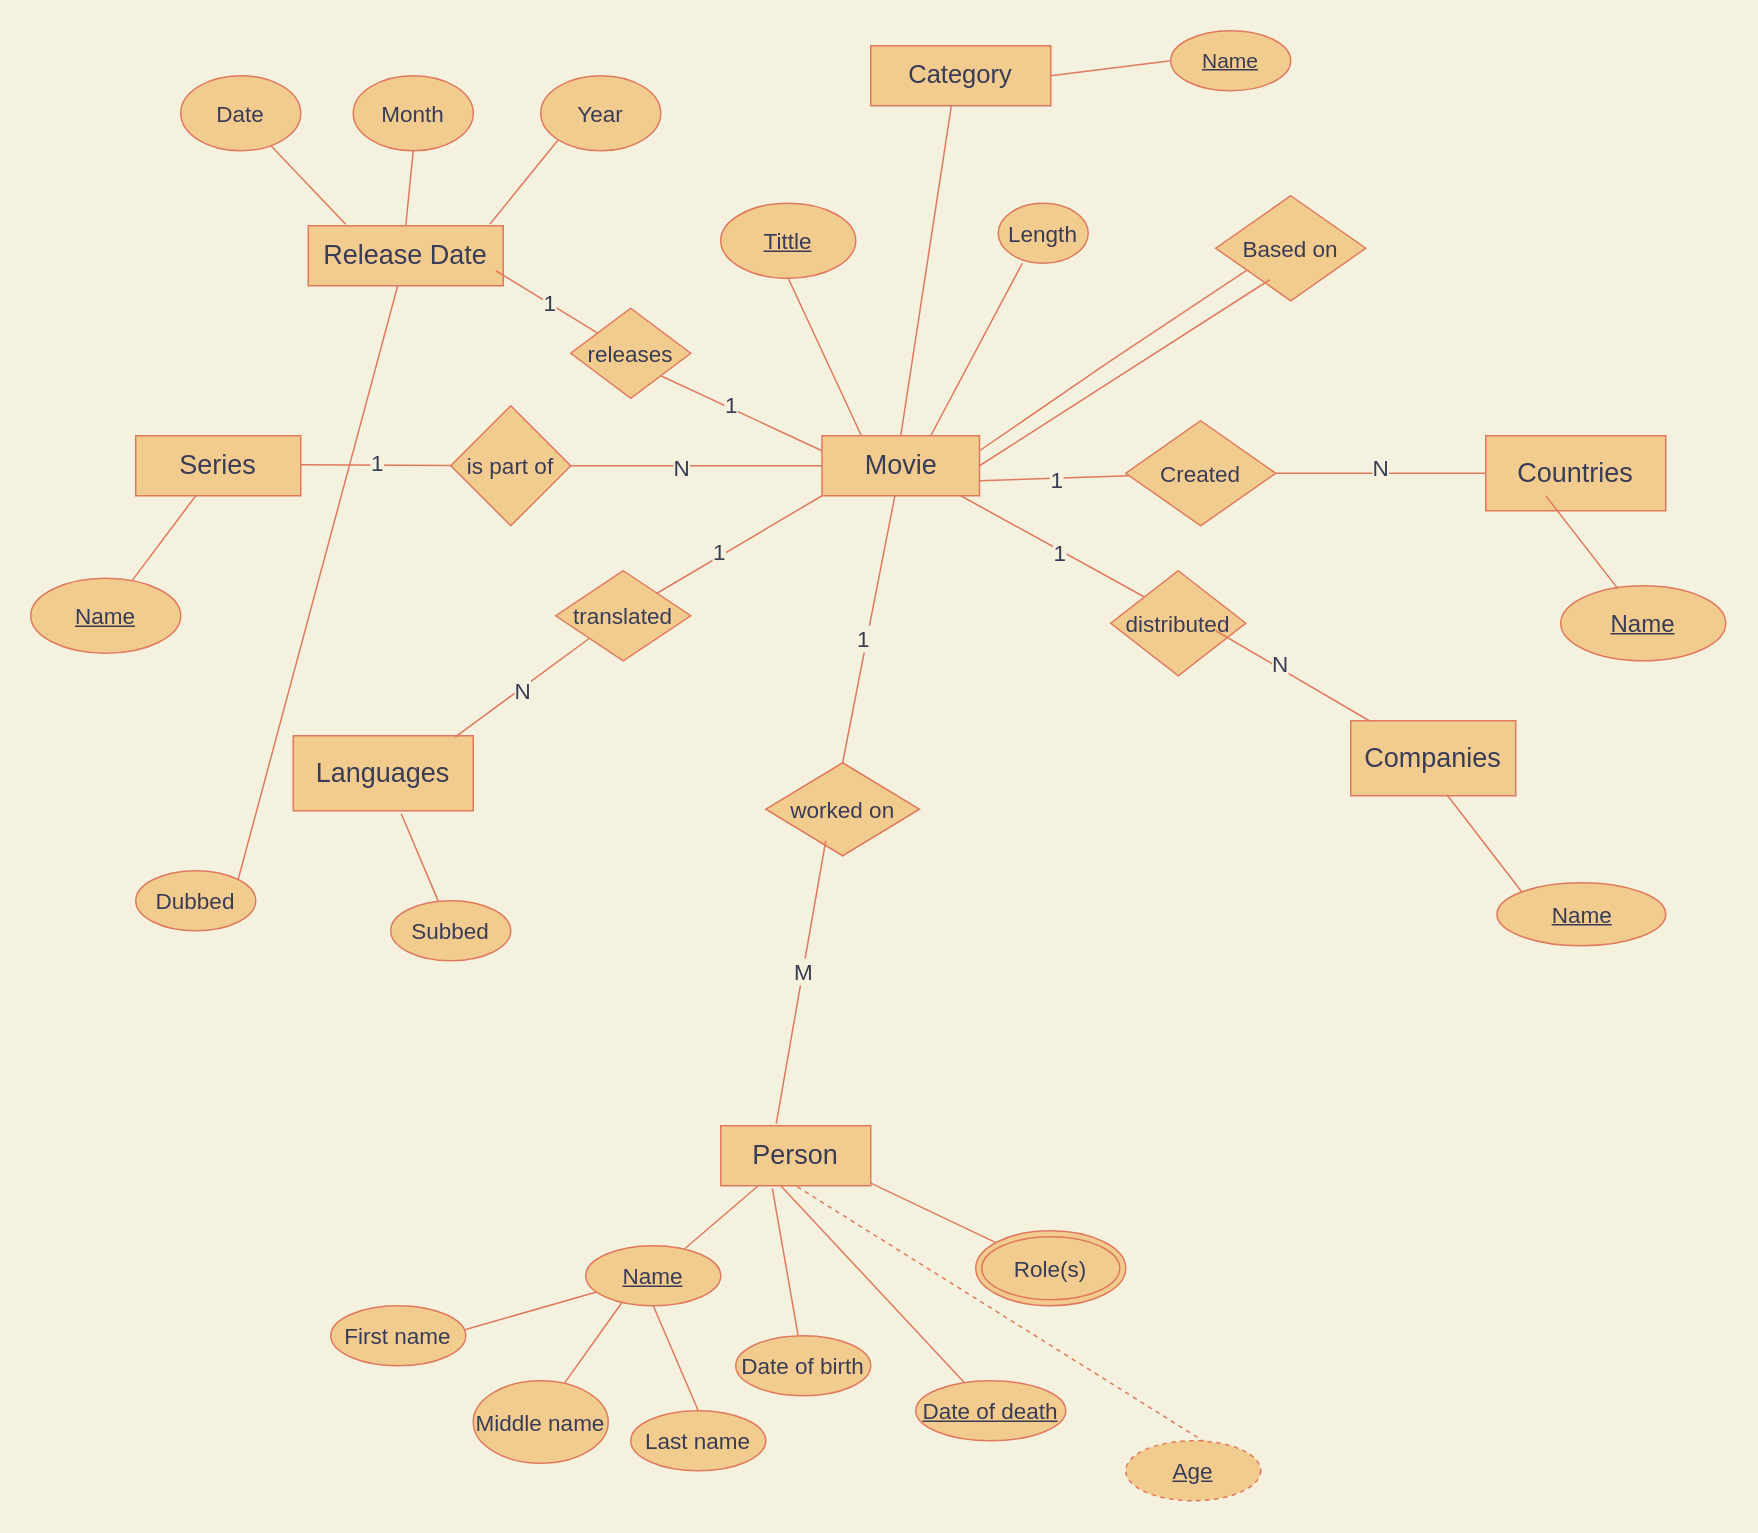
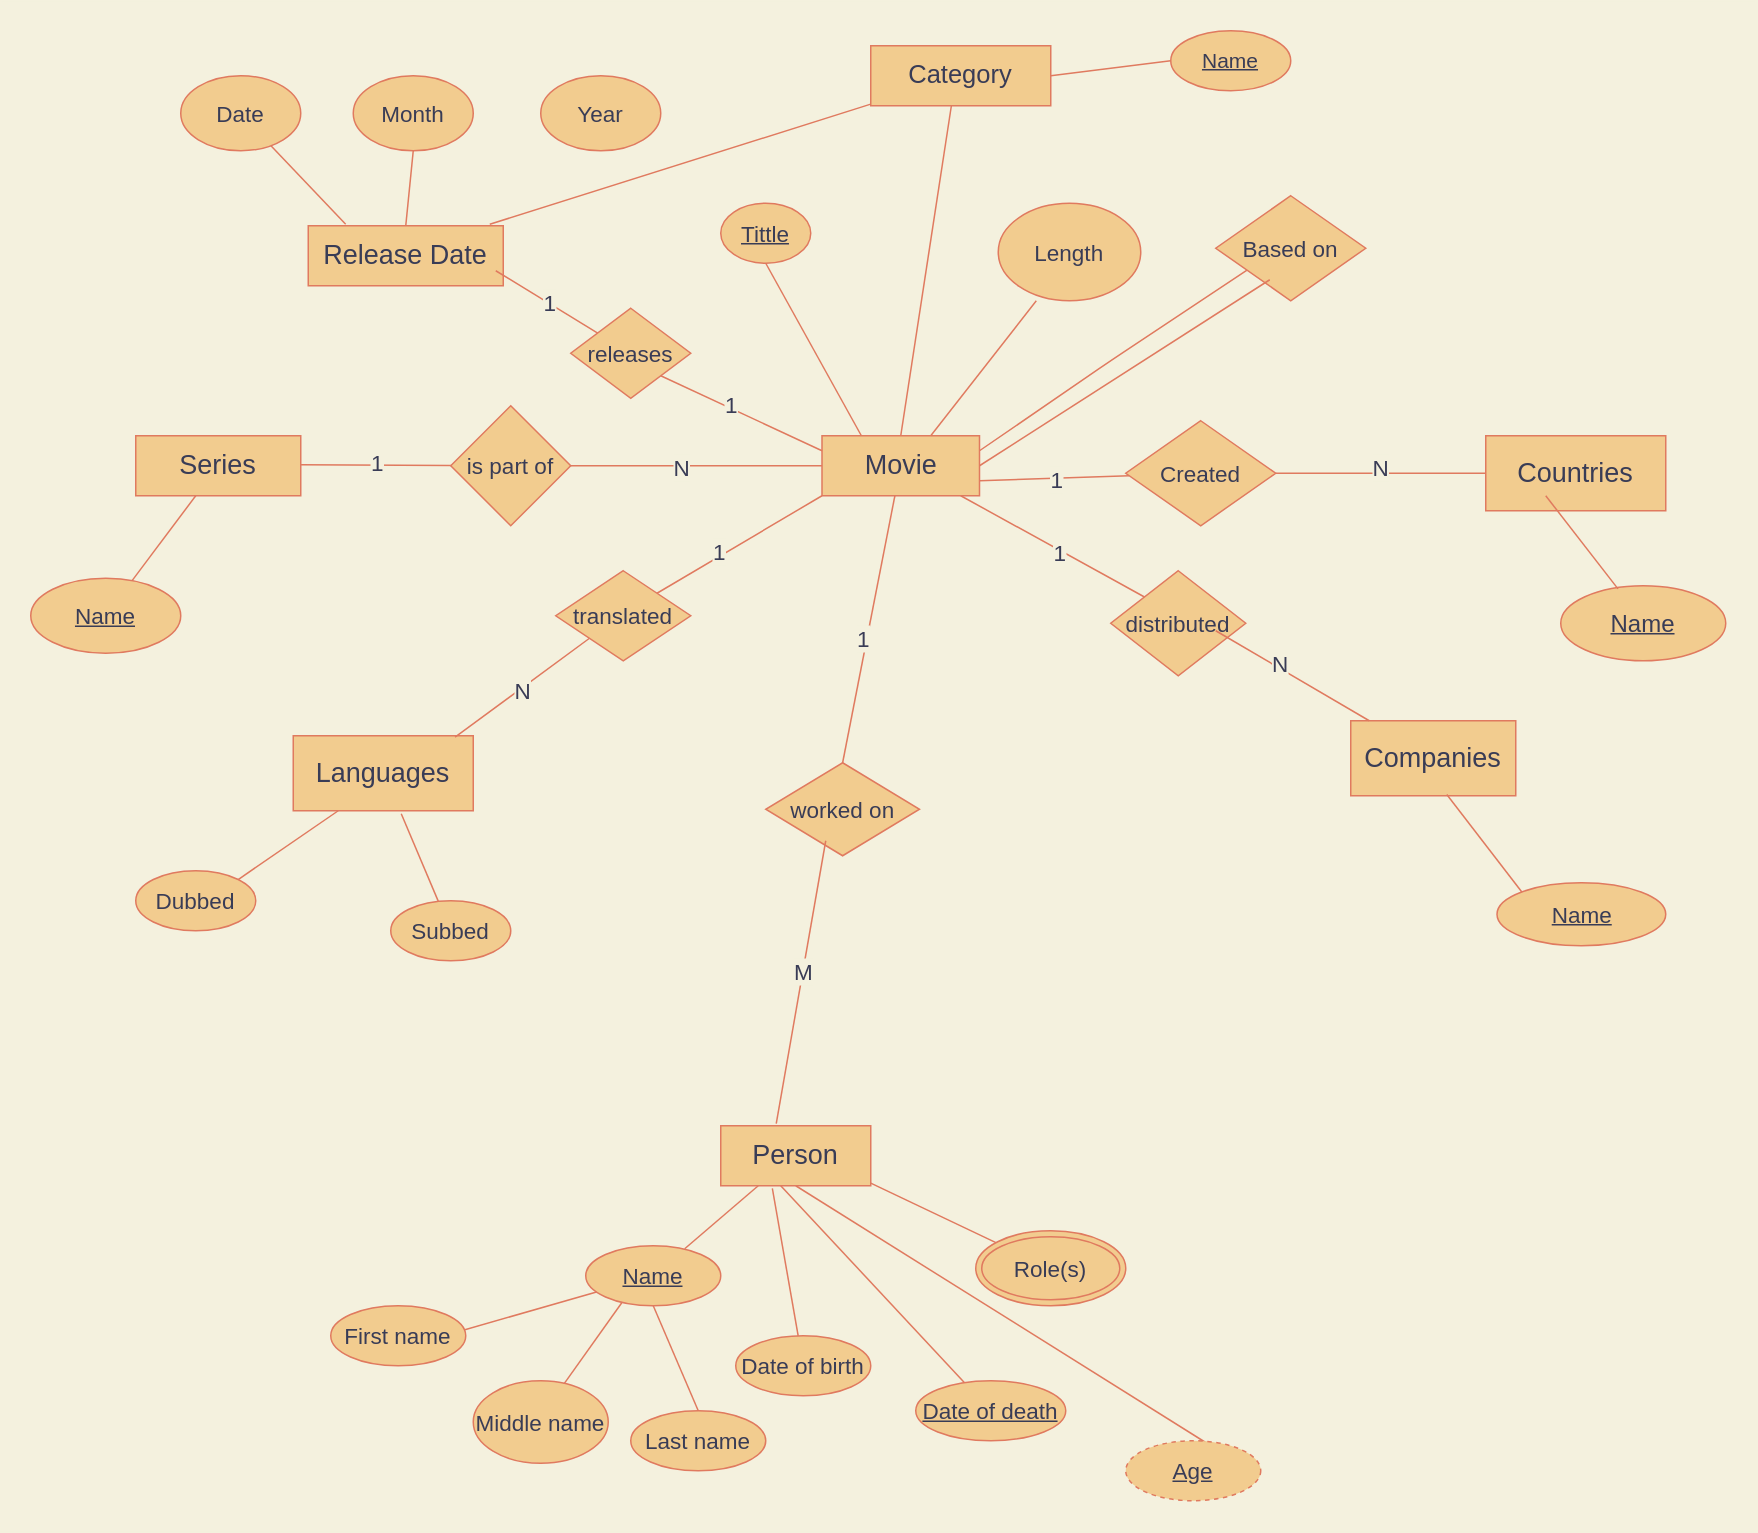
(524, 182) -> (680, 164)
(1043, 233) -> (1070, 252)
(788, 241) -> (766, 233)
(318, 583) -> (288, 845)
(1001, 1314) -> (1001, 1314)
